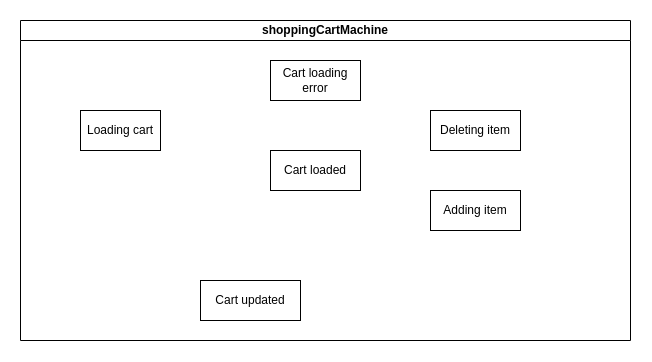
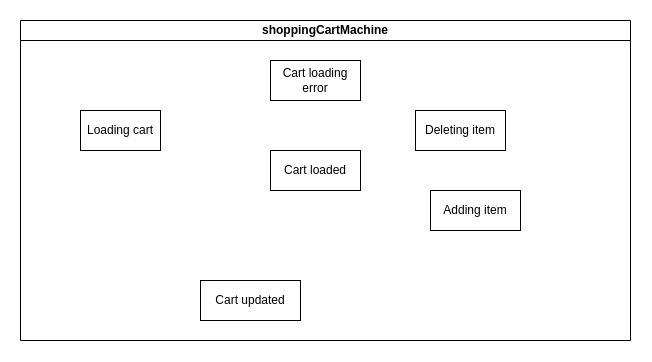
(476, 131) -> (461, 131)
